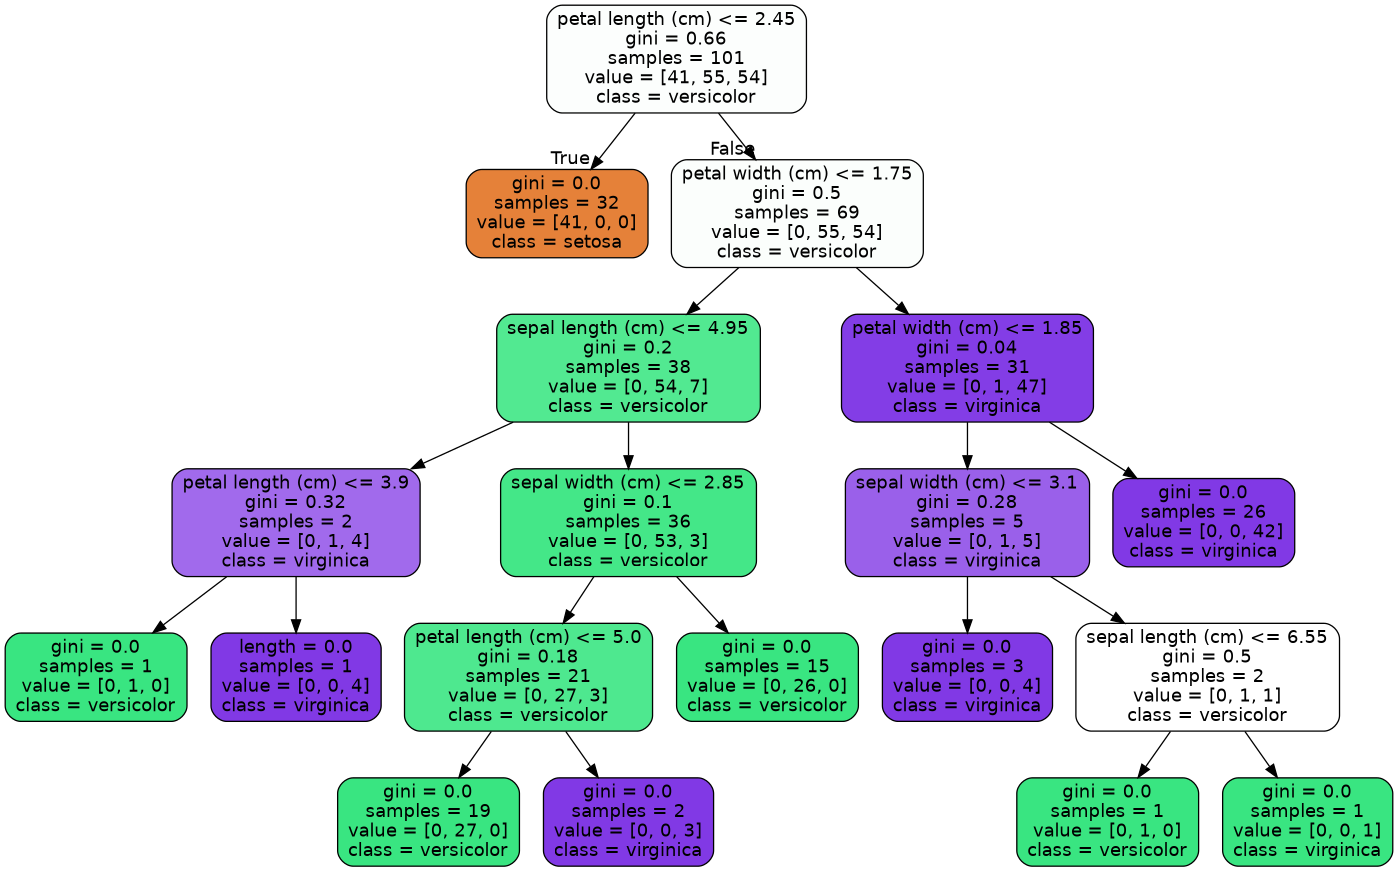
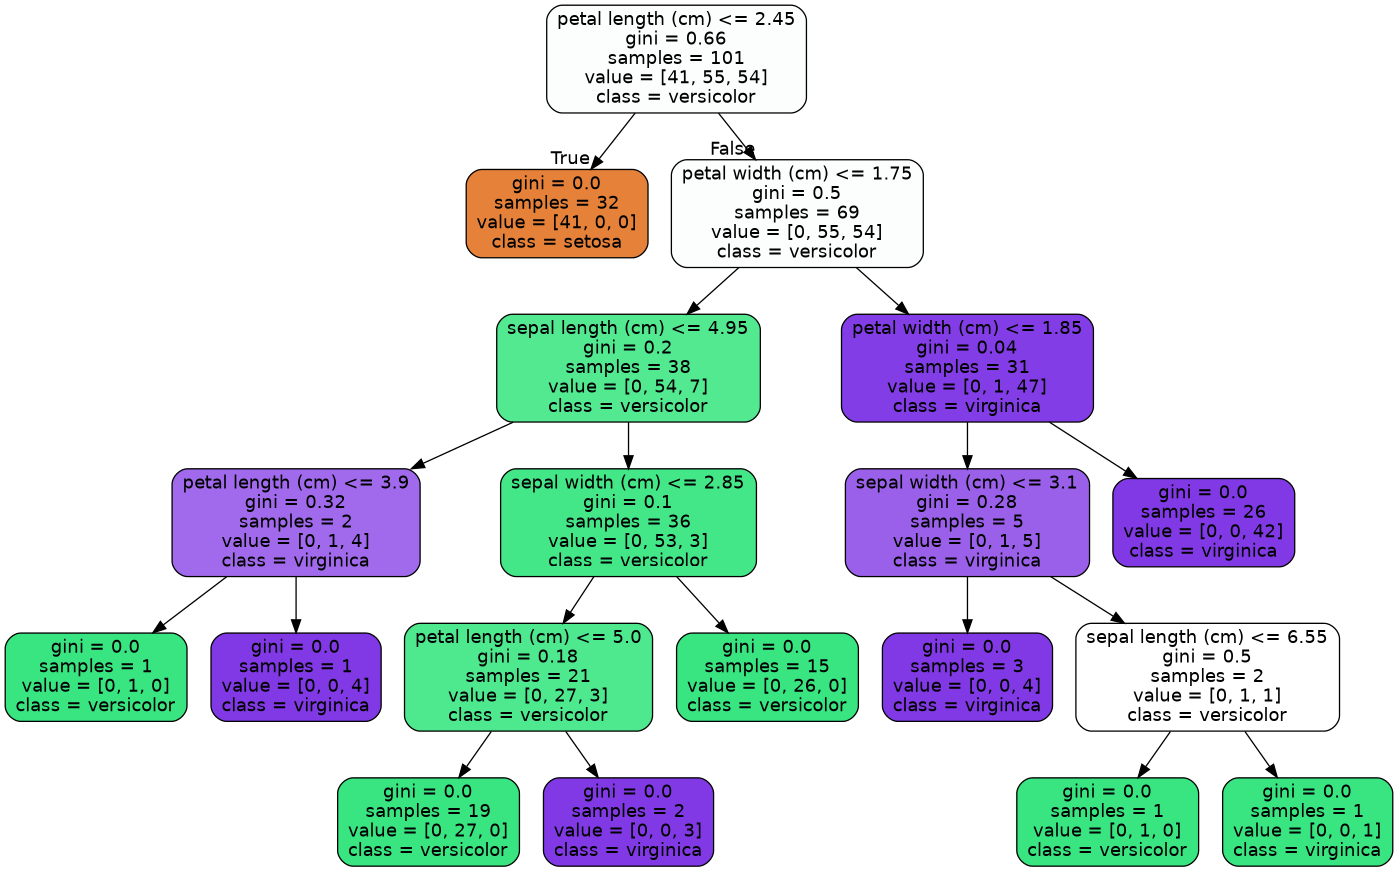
(296, 677) -> (296, 677)
